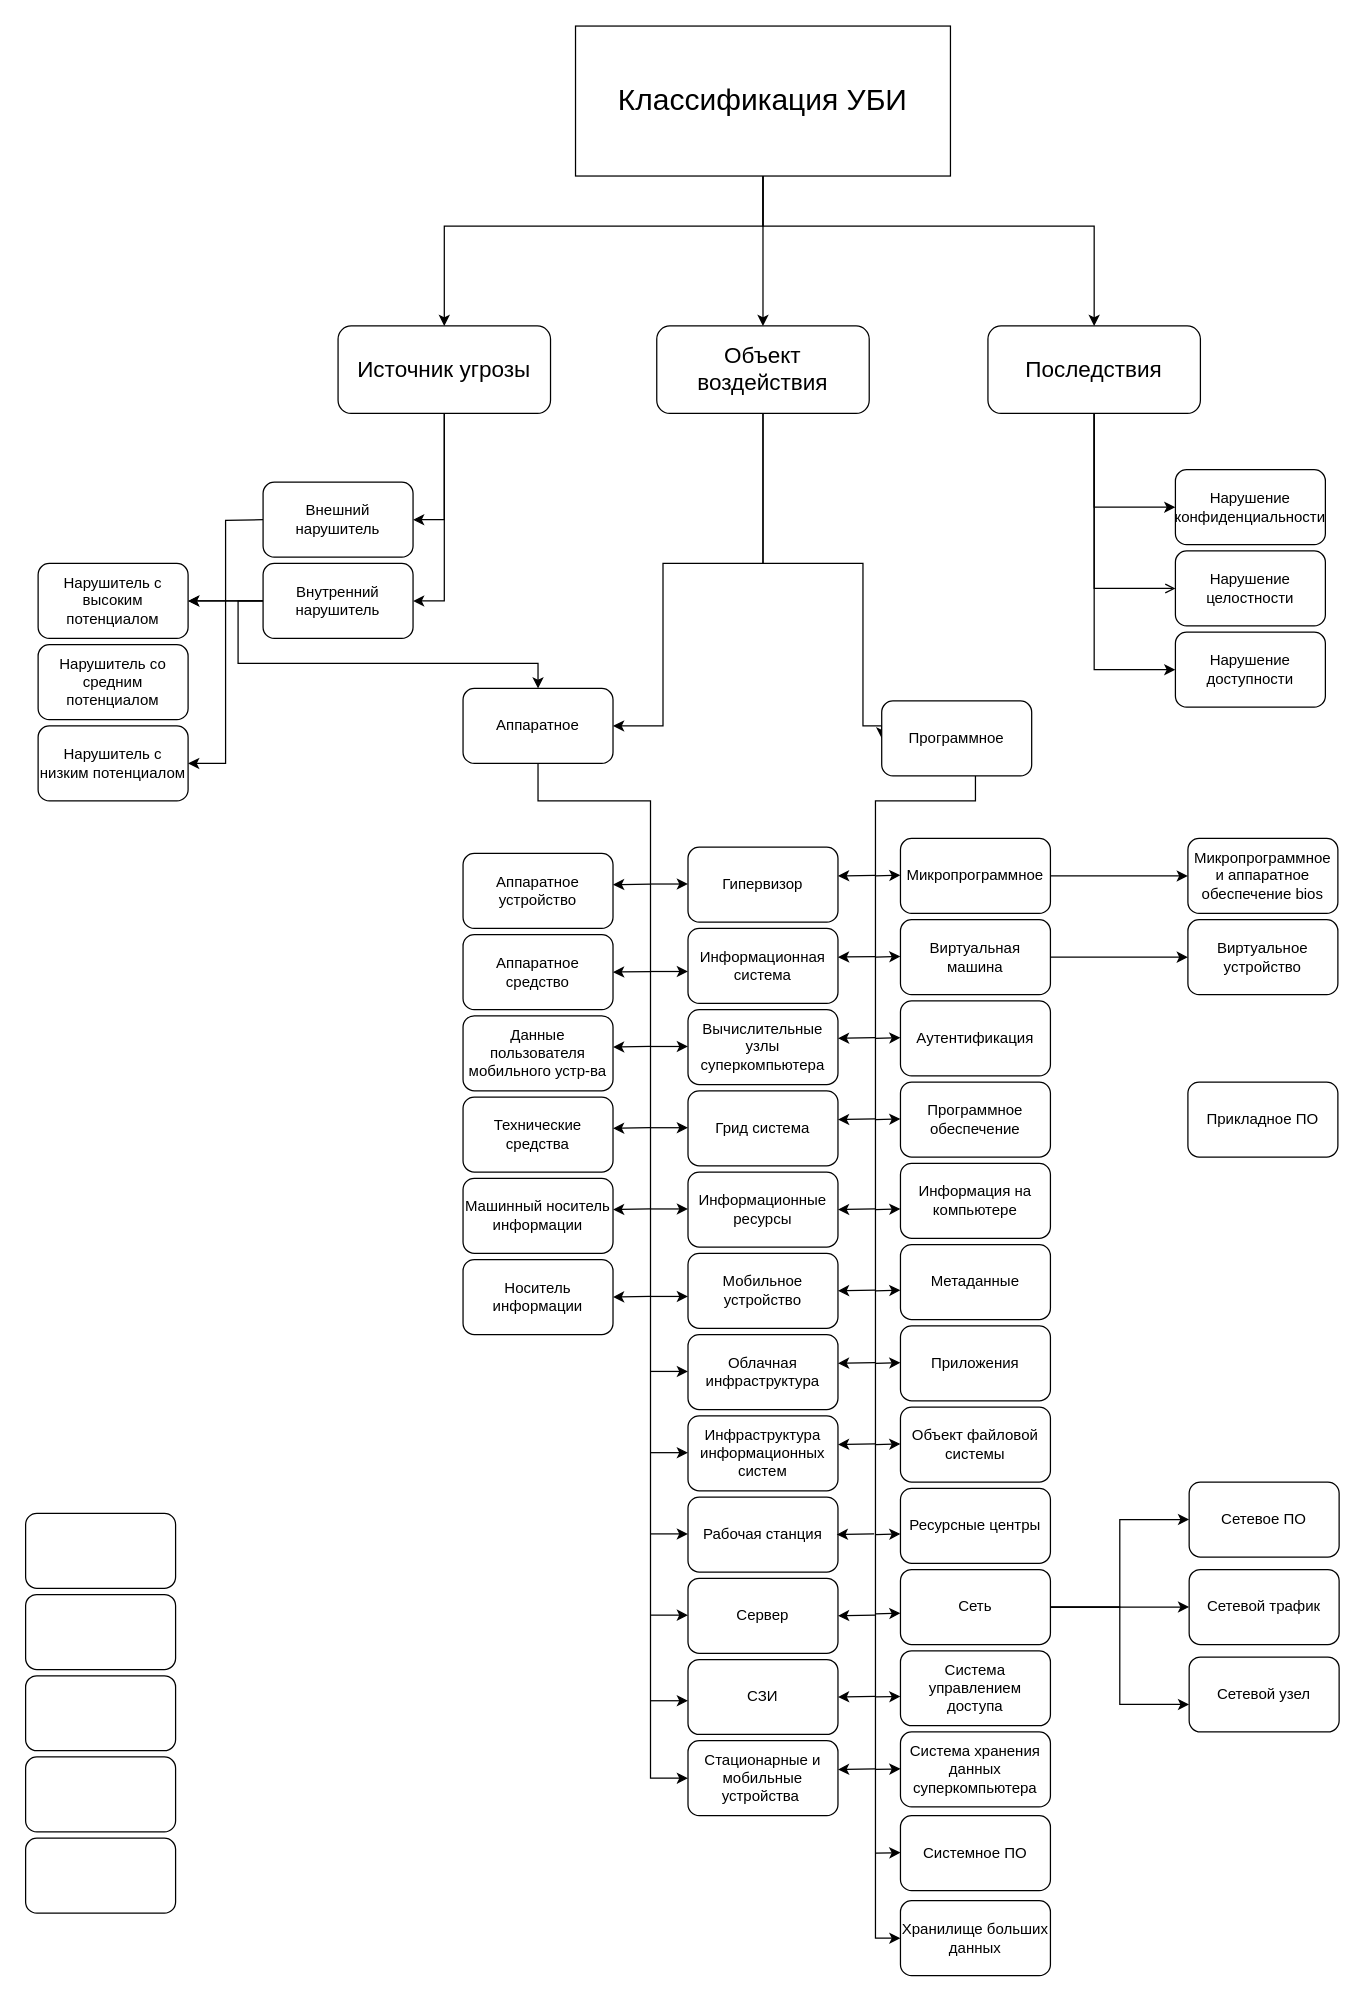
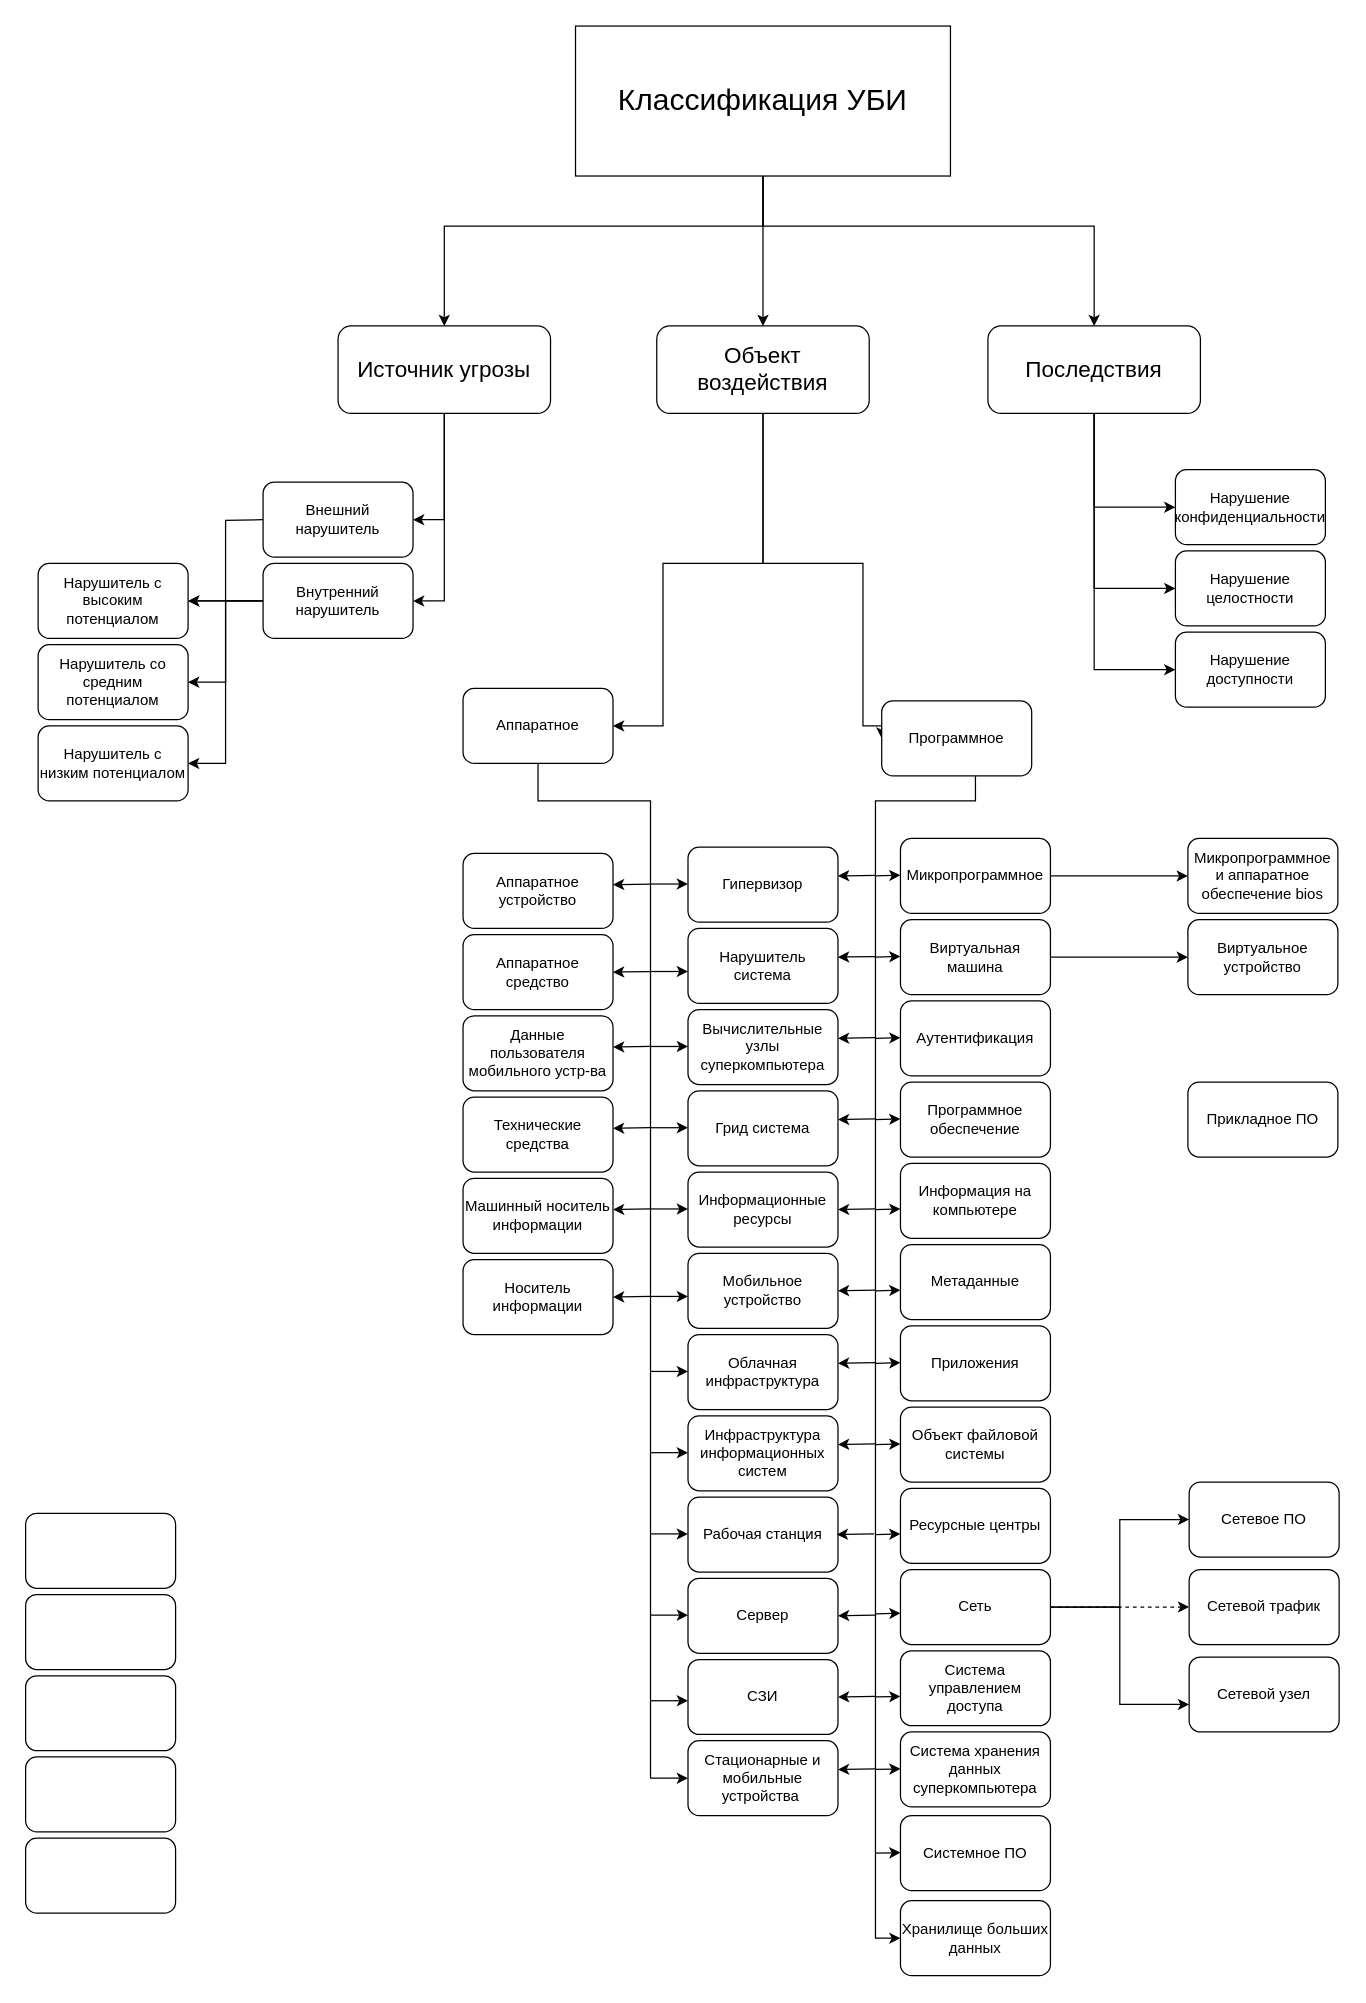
(1168, 588) -> (1166, 588)
(366, 663) -> (209, 682)
(763, 966) -> (763, 966)
(1151, 1607) -> (1151, 1607)
